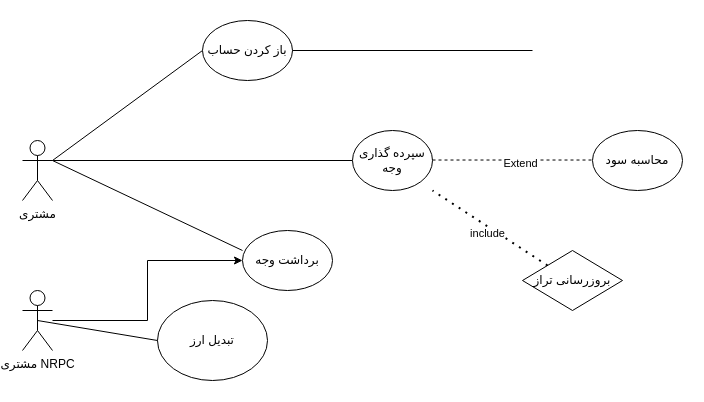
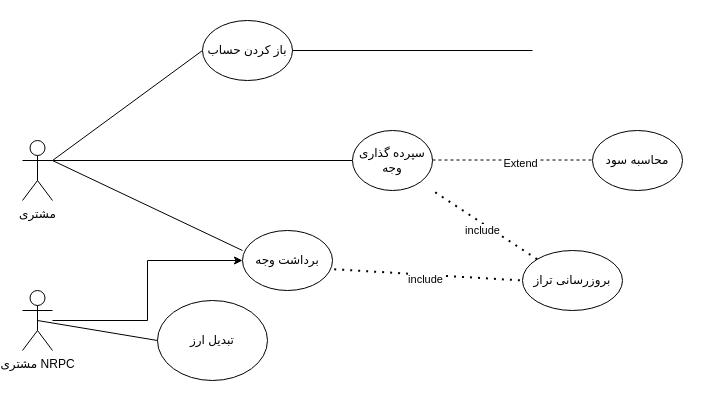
none -> (471, 277)
(573, 281) -> (573, 281)
